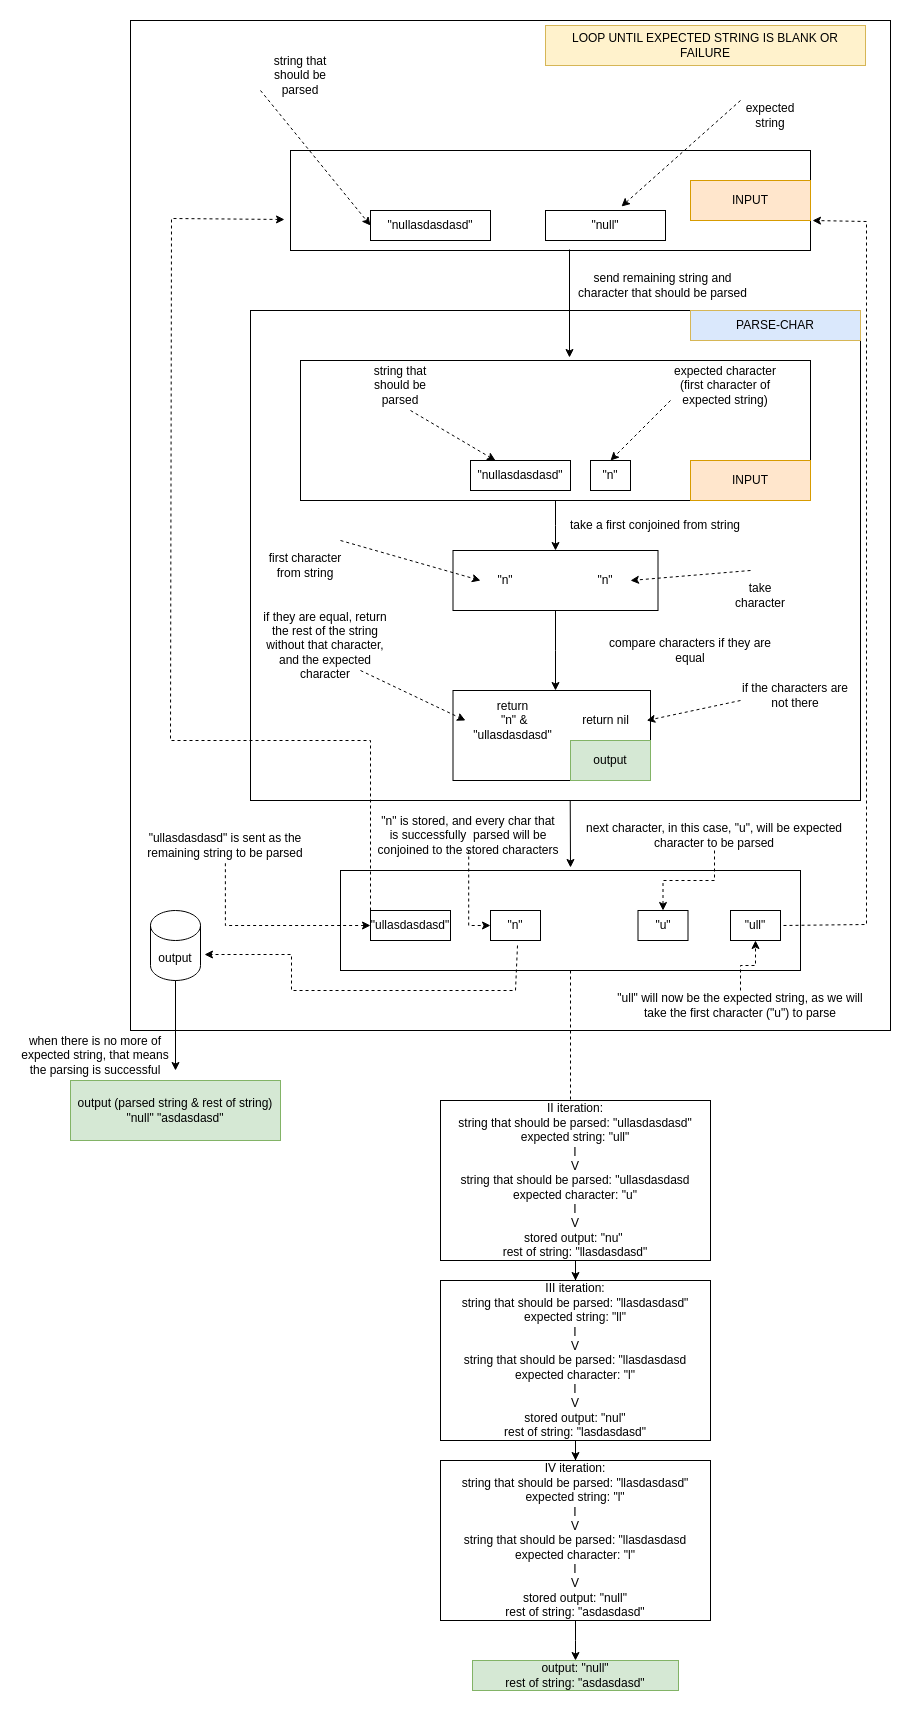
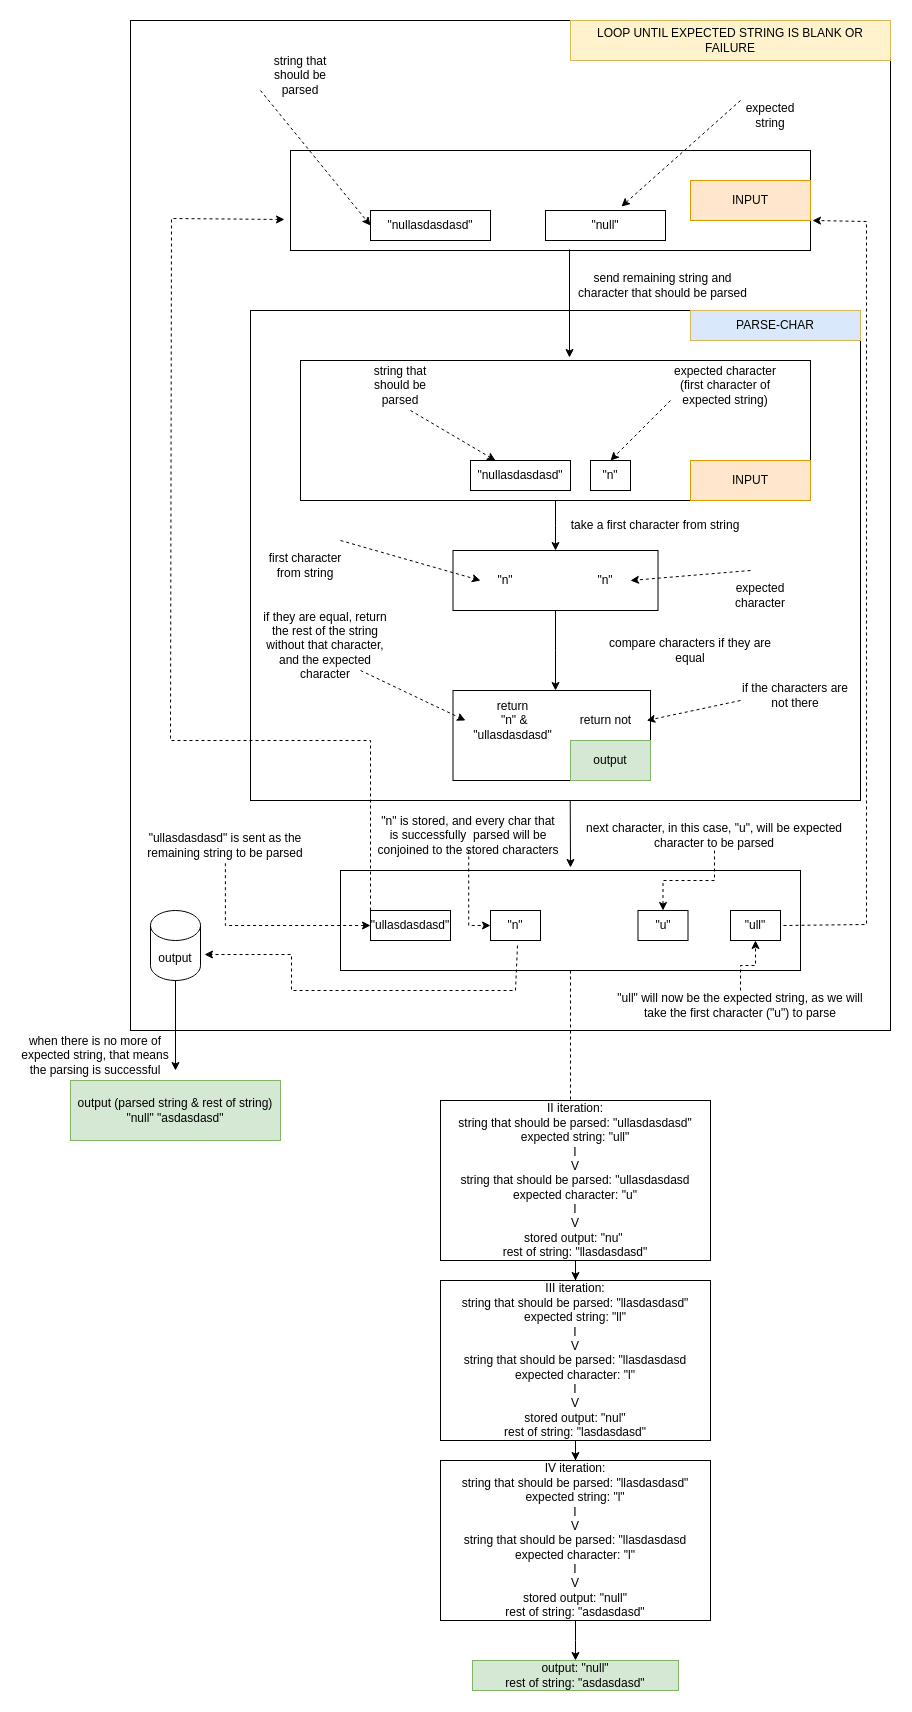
(706, 46) -> (731, 41)
(656, 526) -> (656, 526)
(761, 596) -> (761, 596)
(606, 721) -> (606, 721)
